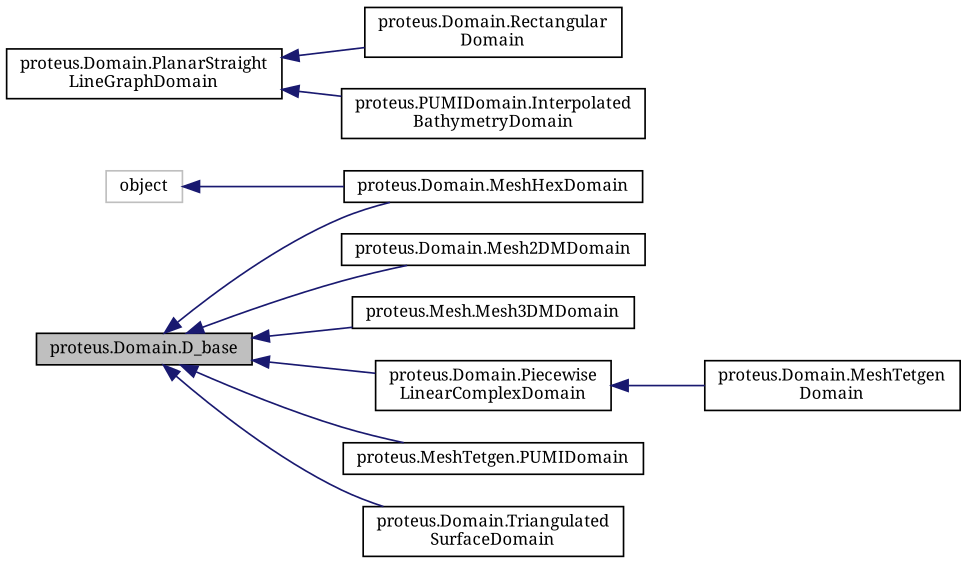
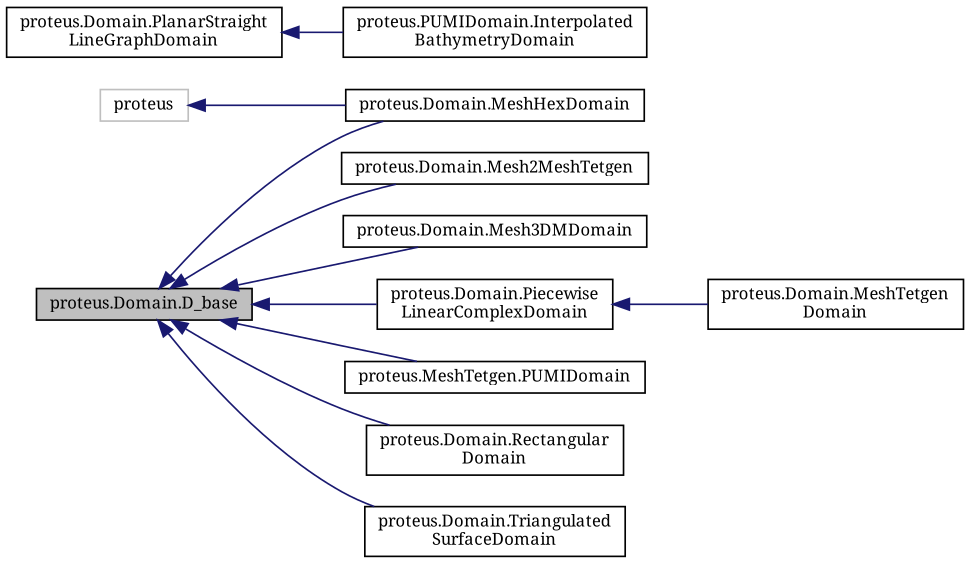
(332, 52) -> (285, 383)
(144, 187) -> (144, 105)
(493, 250) -> (495, 168)
(493, 313) -> (495, 231)
